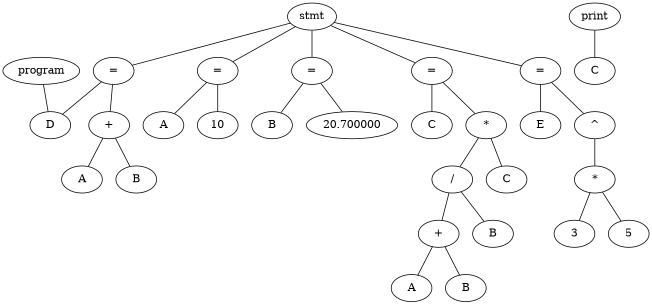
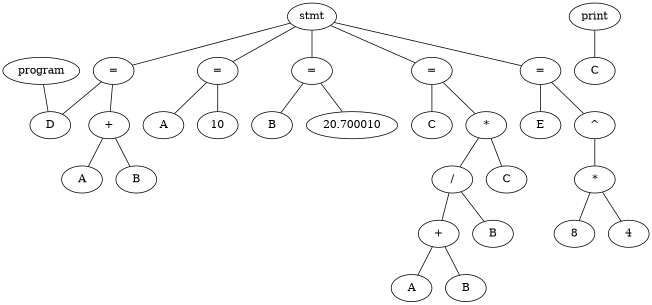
(352, 125) -> (352, 125)
(574, 234) -> (574, 234)
(629, 234) -> (629, 234)
